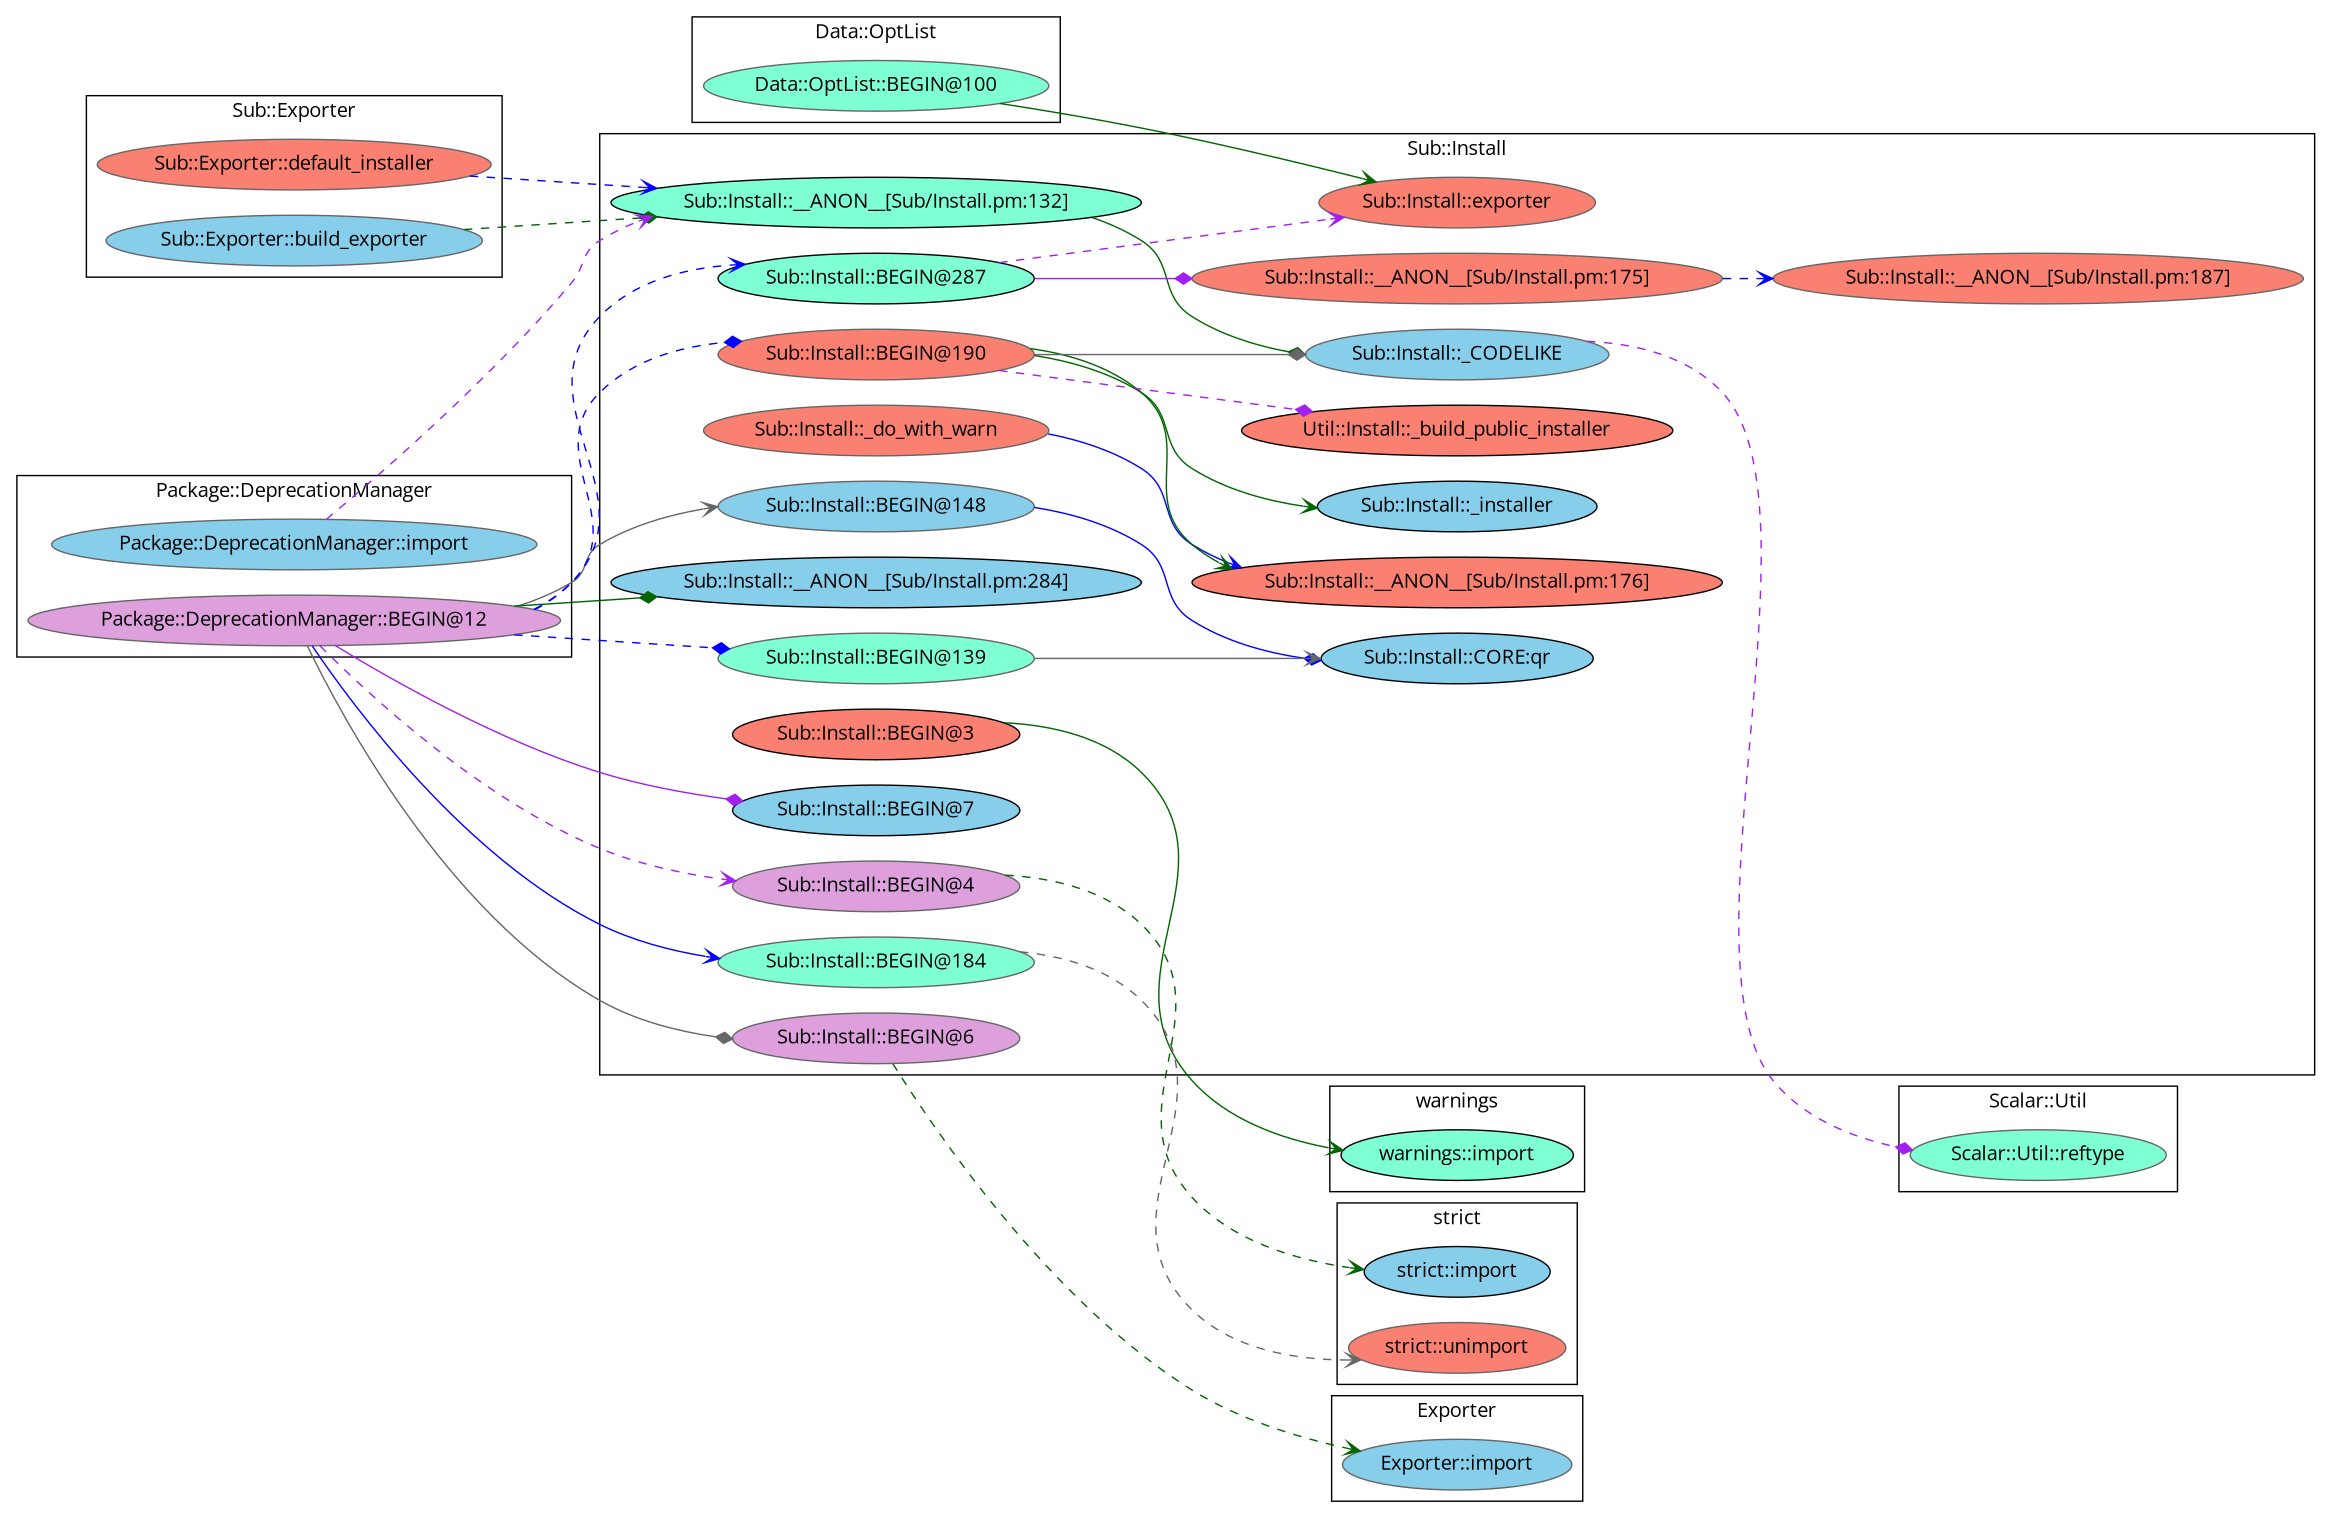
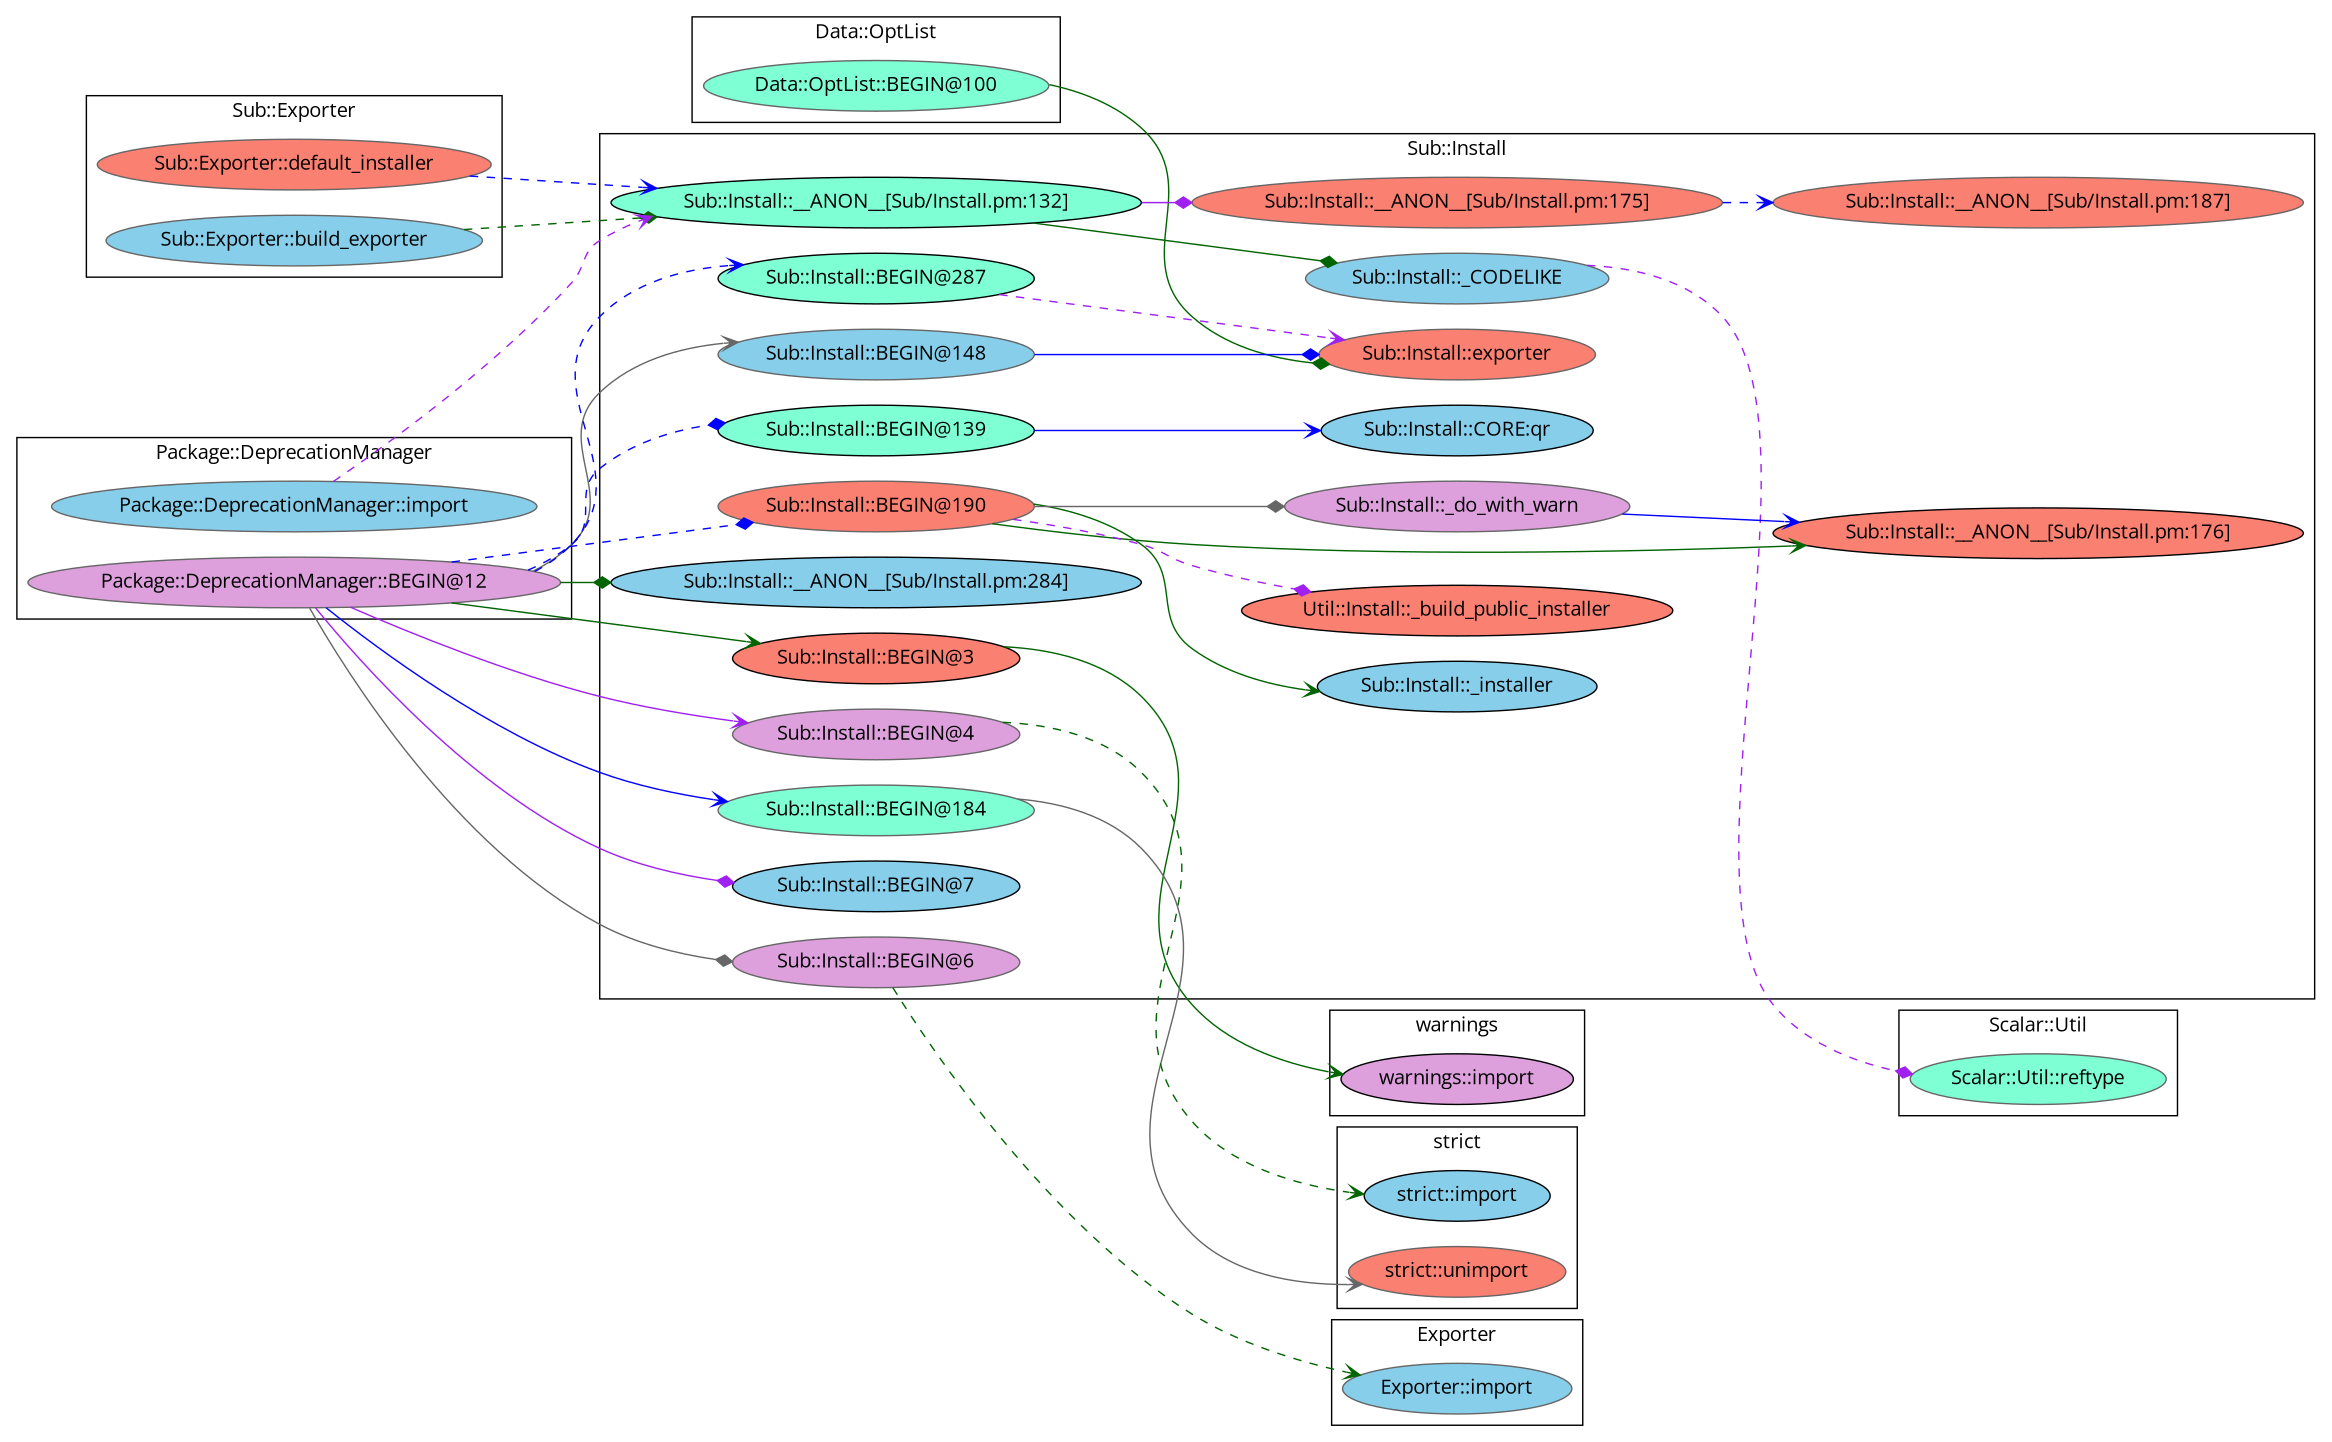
(1209, 142) -> (1166, 225)
(1105, 279) -> (1158, 203)
(1161, 355) -> (1151, 506)
(876, 431) -> (1457, 506)
(1167, 585) -> (1168, 355)
none -> (584, 620)
(876, 658) -> (876, 431)
(1170, 658) -> (1170, 431)
(502, 796) -> (538, 679)
(1457, 1155) -> (1457, 1079)
(1163, 1171) -> (1167, 1040)
